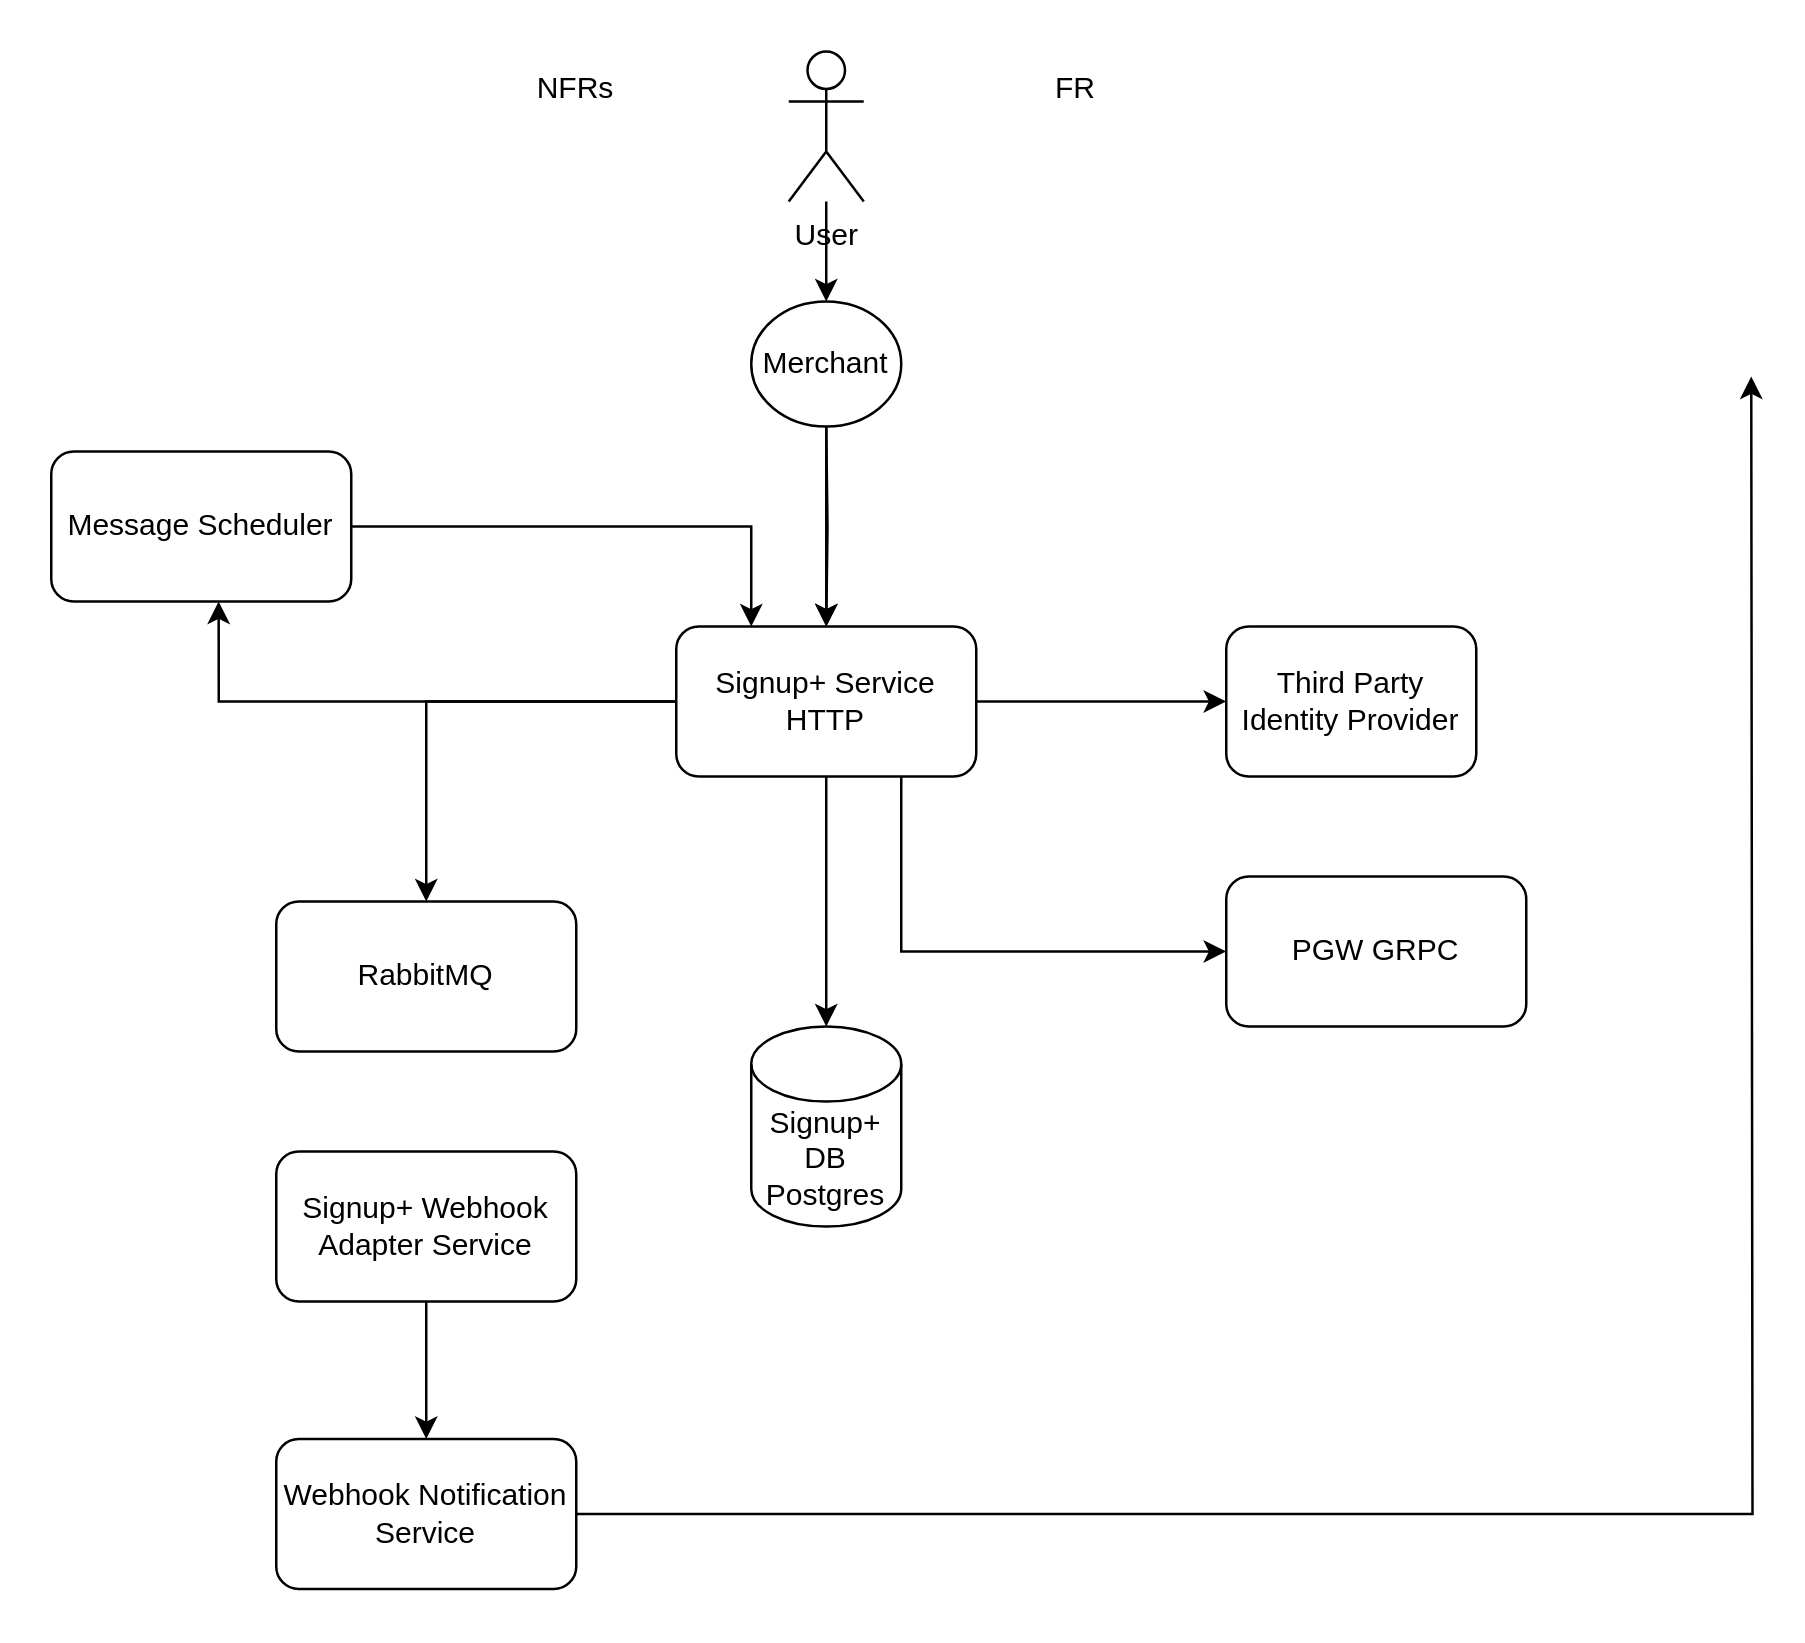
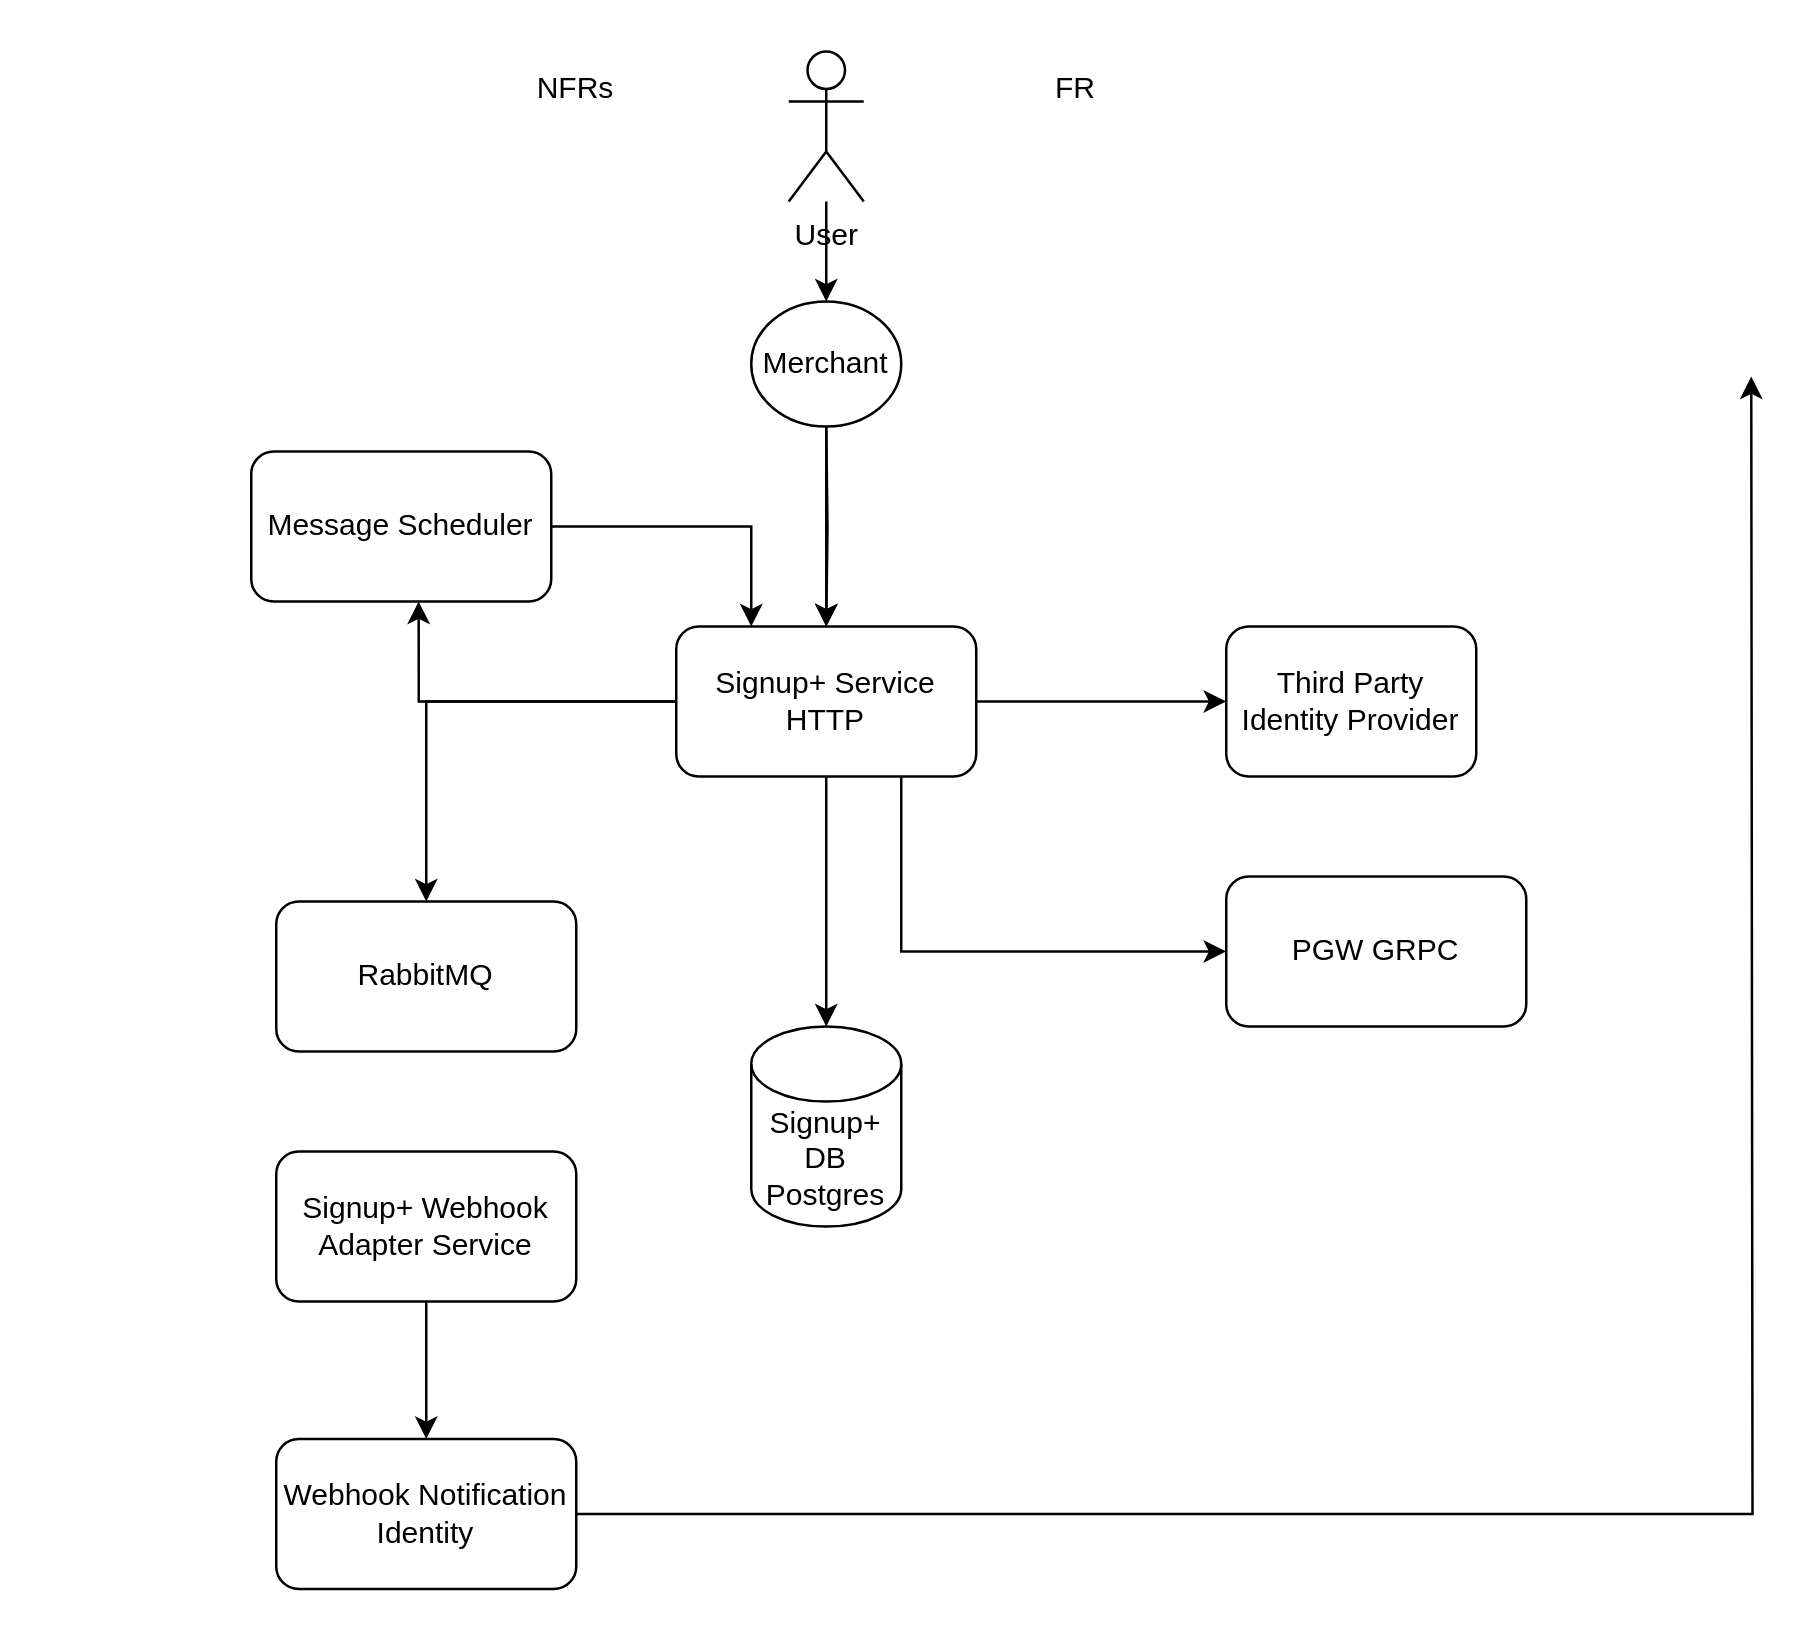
(201, 526) -> (401, 526)
(426, 1514) -> (426, 1514)
